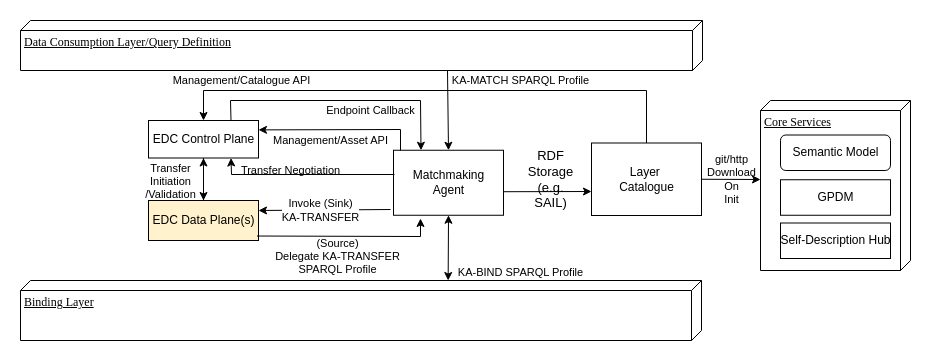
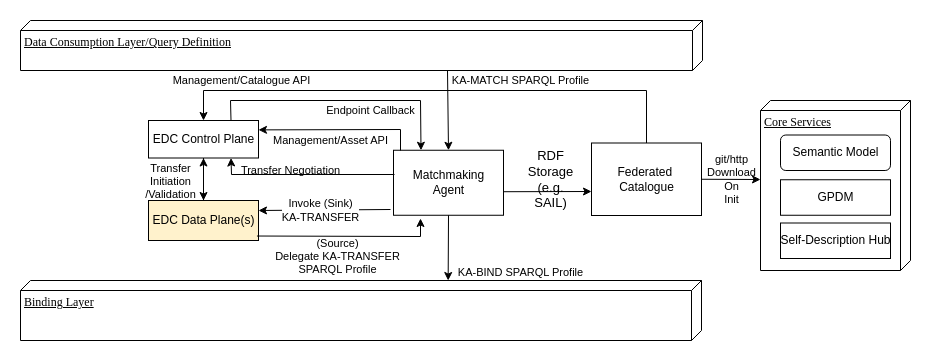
(647, 180) -> (647, 180)
(448, 223) -> (448, 220)
